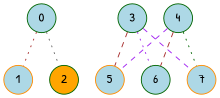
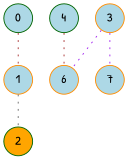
(132, 18) -> (110, 18)
(169, 43) -> (64, 49)
(162, 45) -> (110, 49)
(53, 49) -> (18, 111)
(190, 49) -> none
(110, 80) -> none
(156, 80) -> (64, 80)
